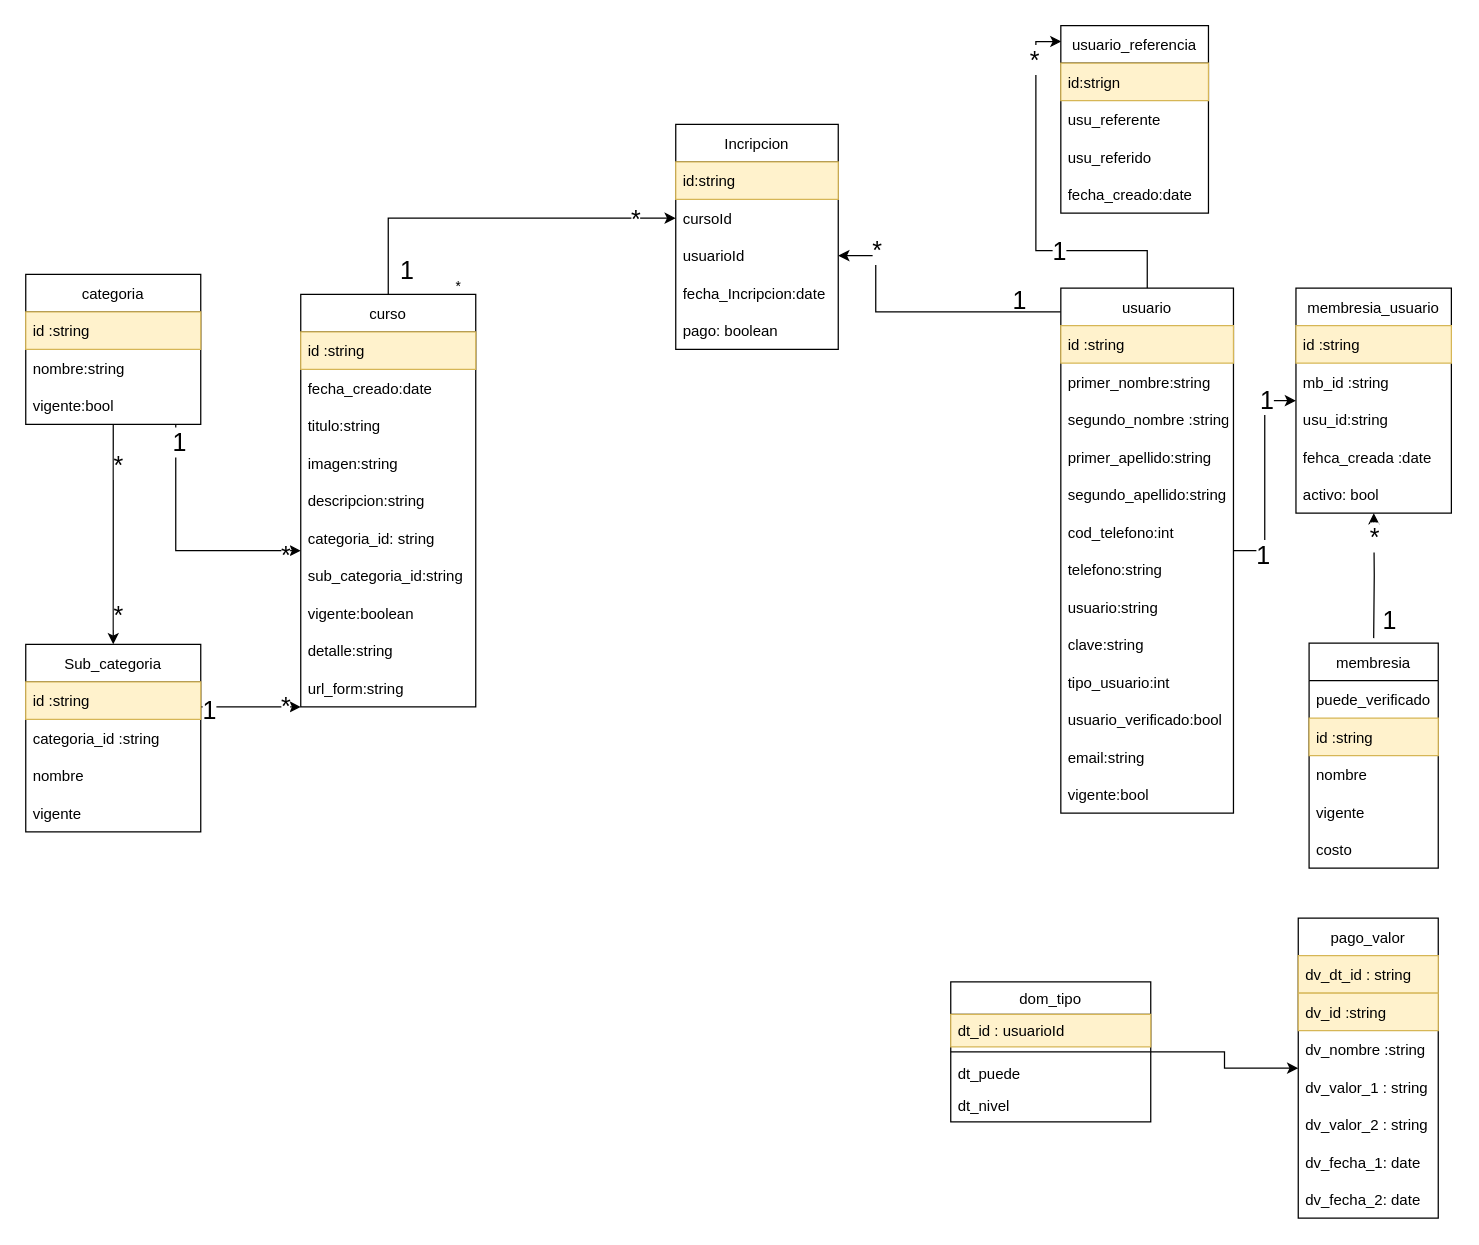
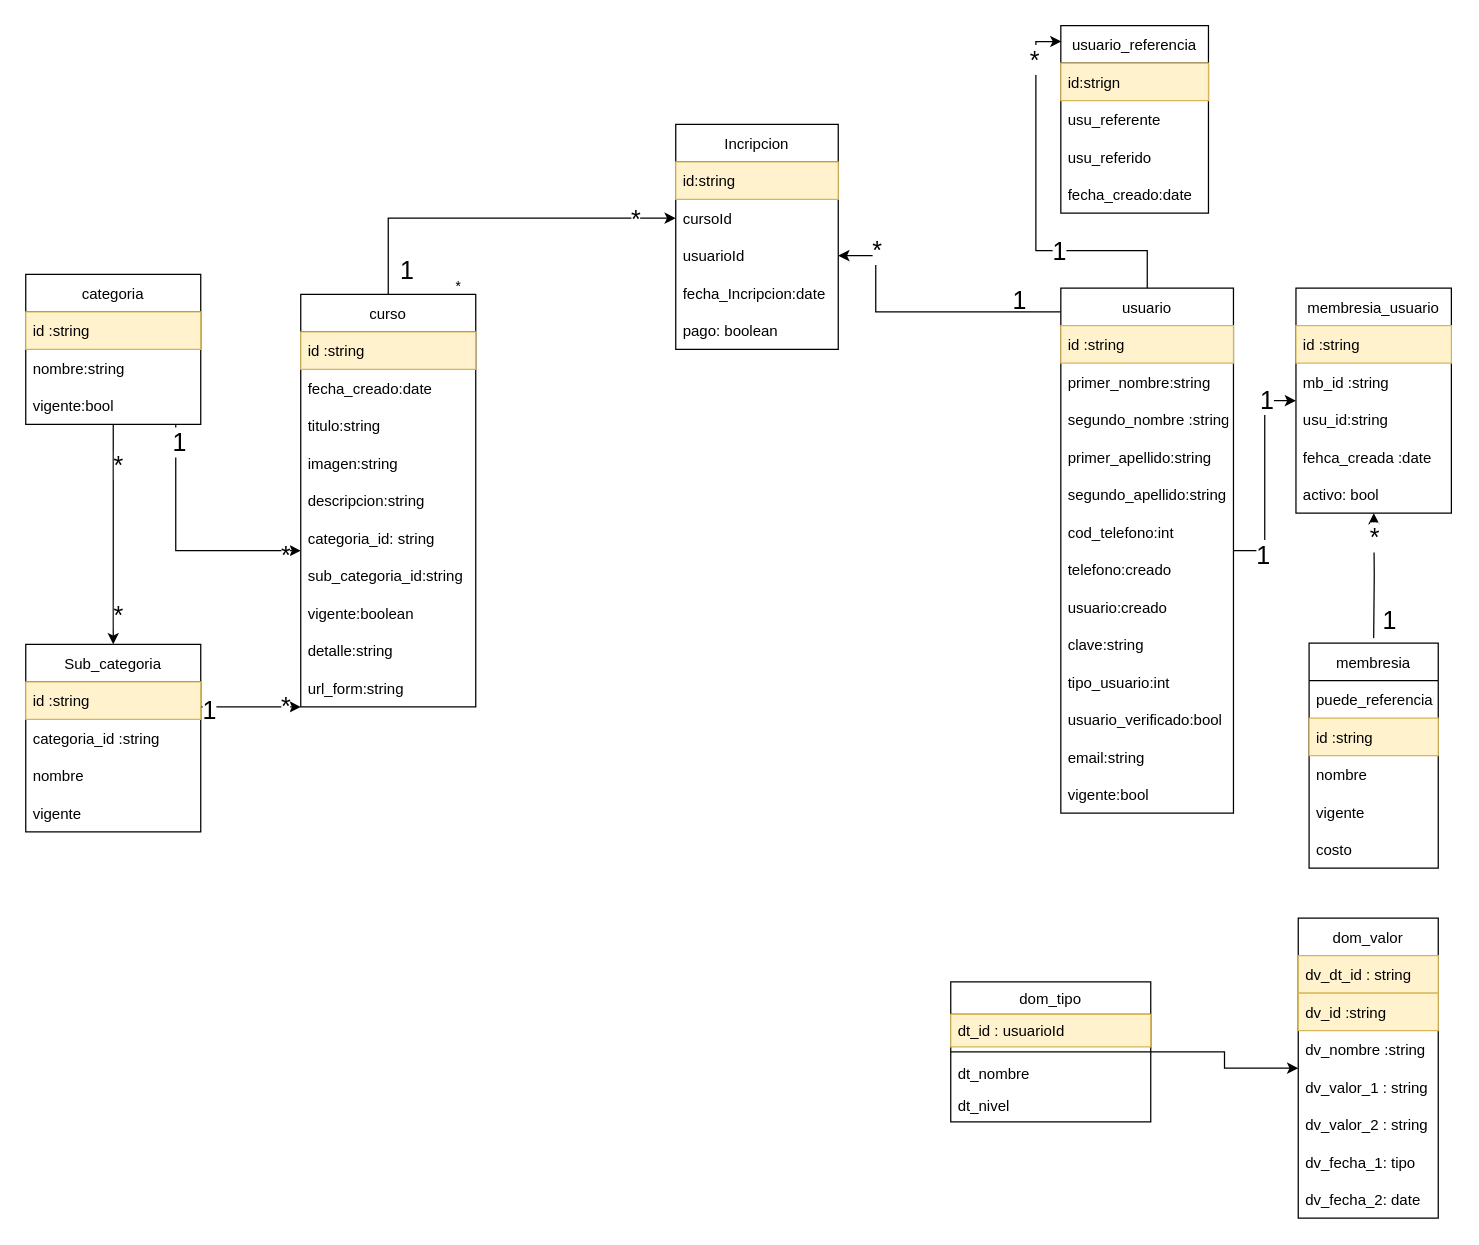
(1125, 570) -> (1127, 570)
(1121, 608) -> (1122, 608)
(1379, 700) -> (1385, 700)
(1368, 938) -> (1368, 938)
(991, 1074) -> (995, 1074)
(1368, 1163) -> (1366, 1163)
